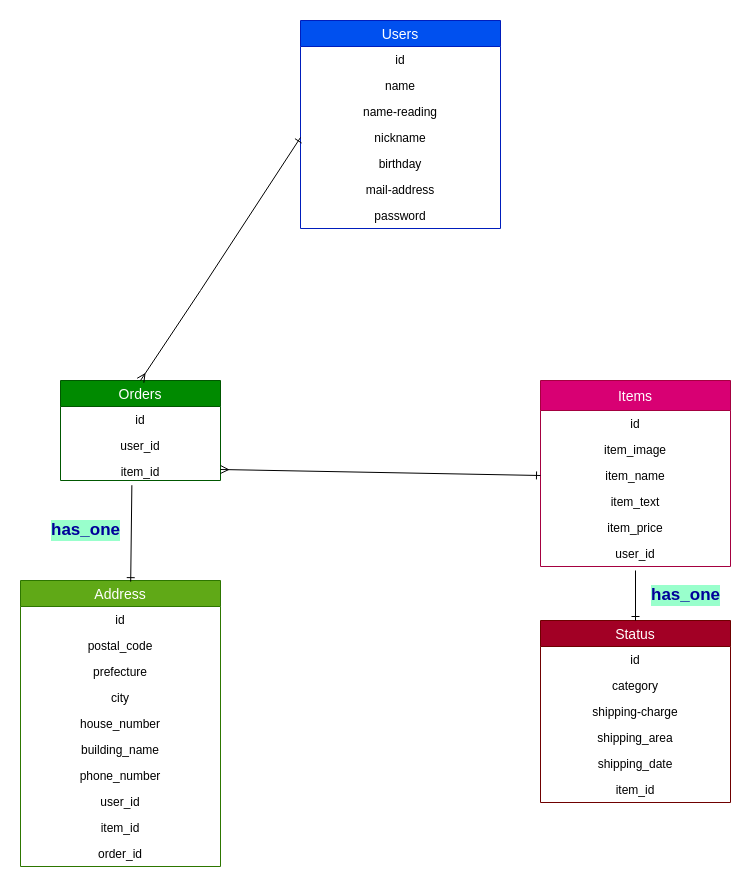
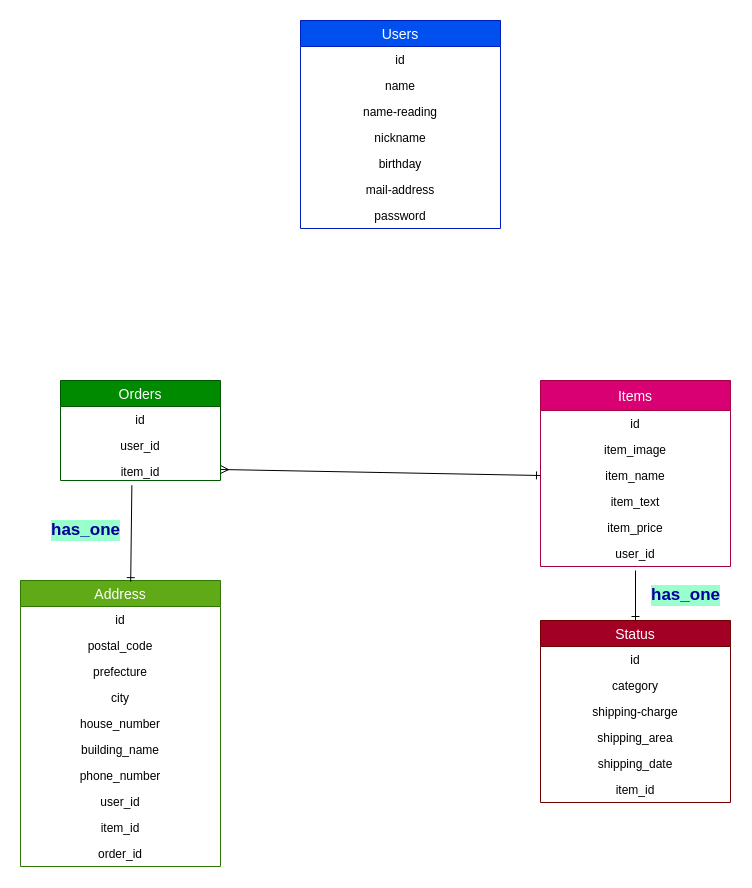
(220, 261) -> none
